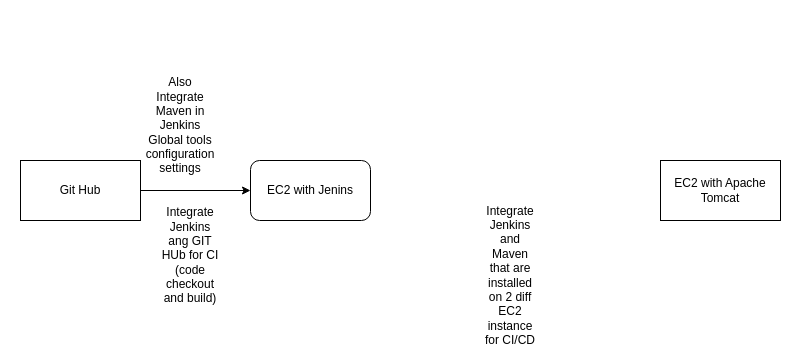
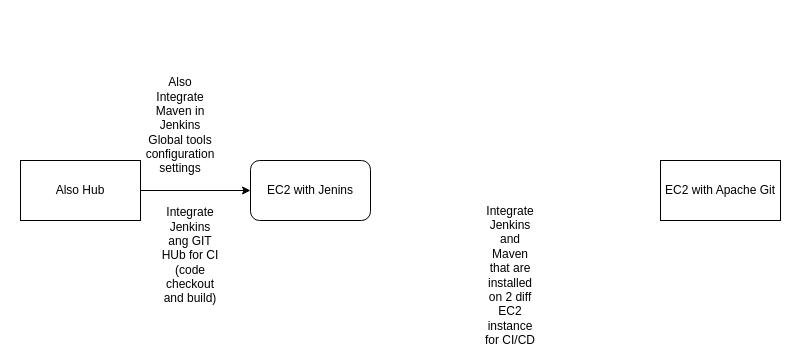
(81, 191) -> (81, 191)
(721, 191) -> (721, 191)
